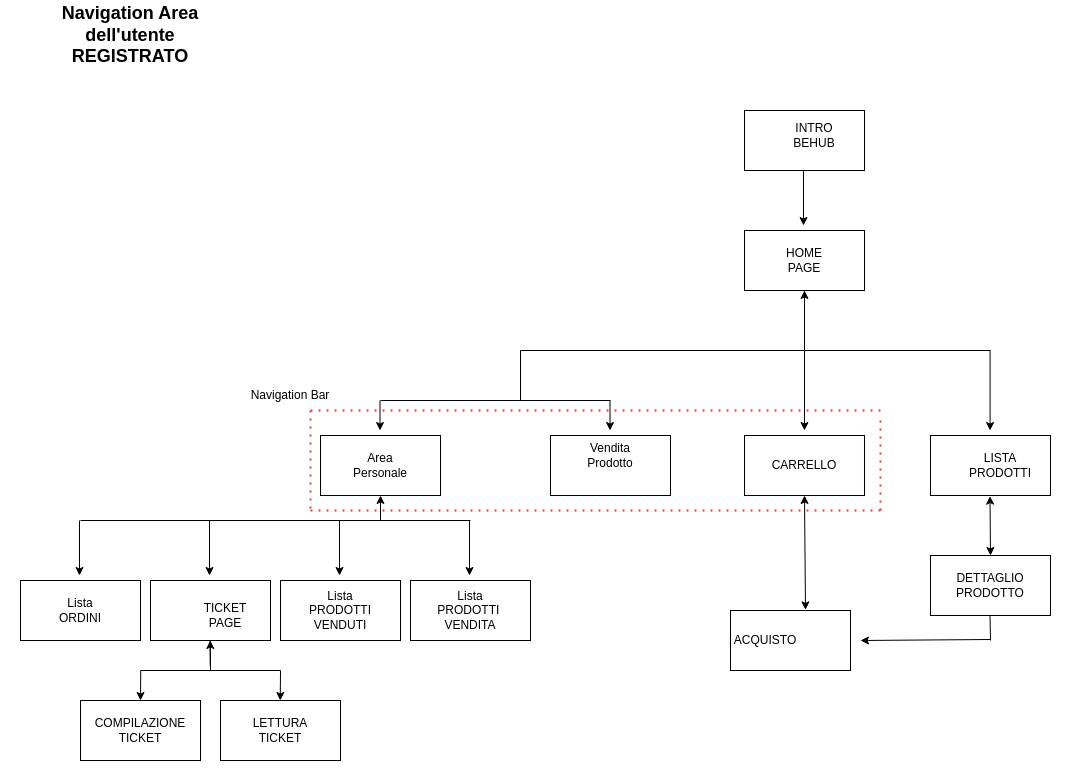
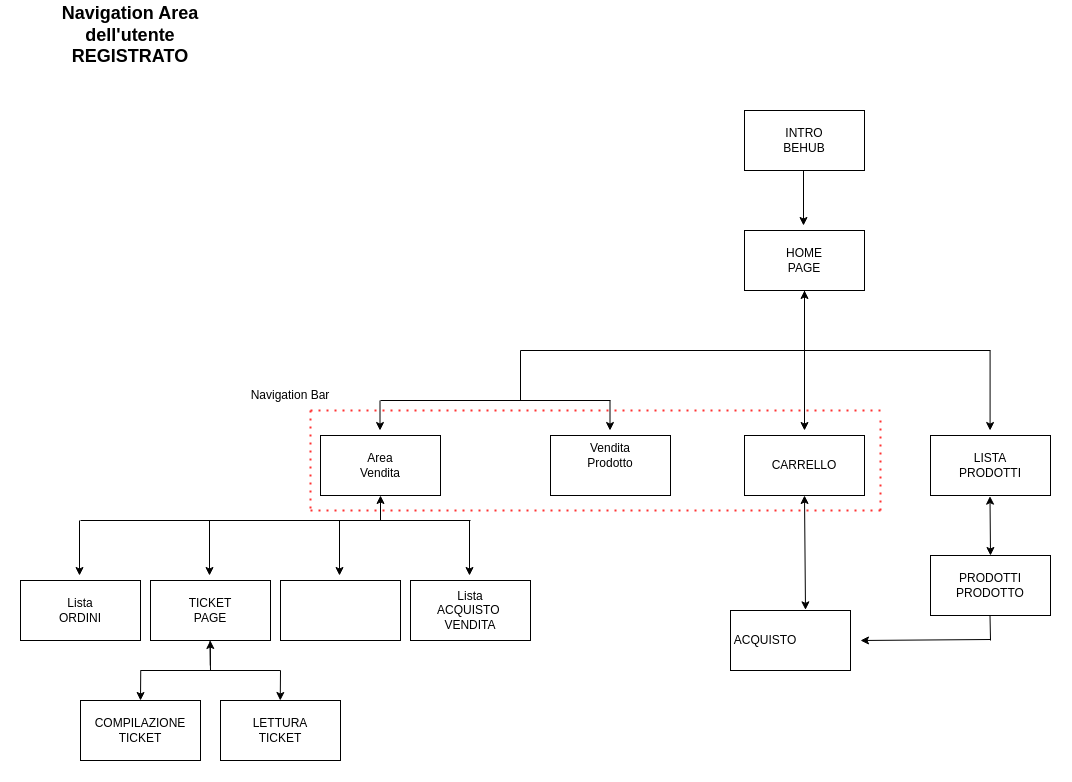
(815, 136) -> (805, 141)
(381, 466) -> (381, 466)
(1001, 466) -> (991, 466)
(991, 586) -> (991, 586)
(341, 611) -> none
(471, 611) -> (471, 611)
(226, 616) -> (211, 611)
